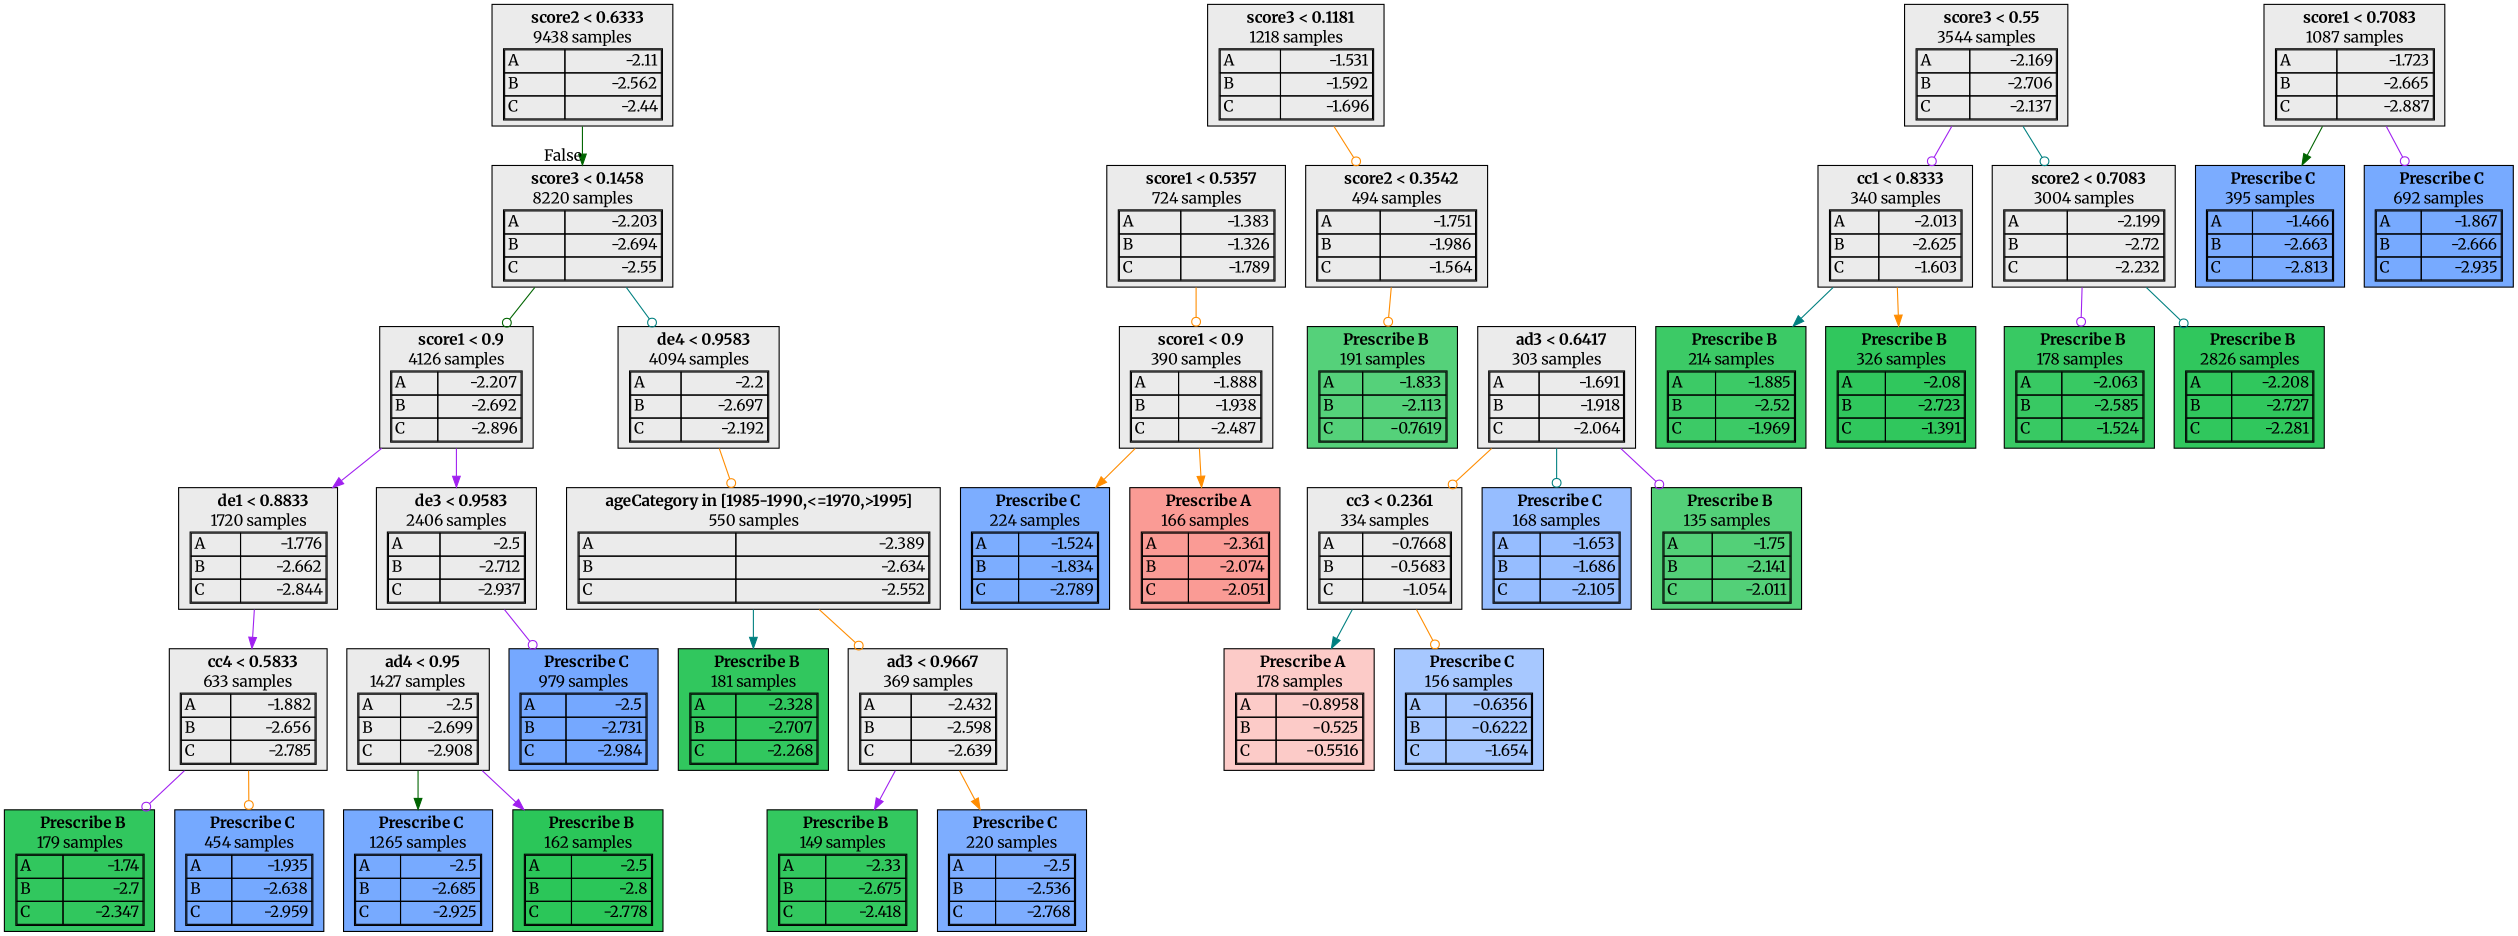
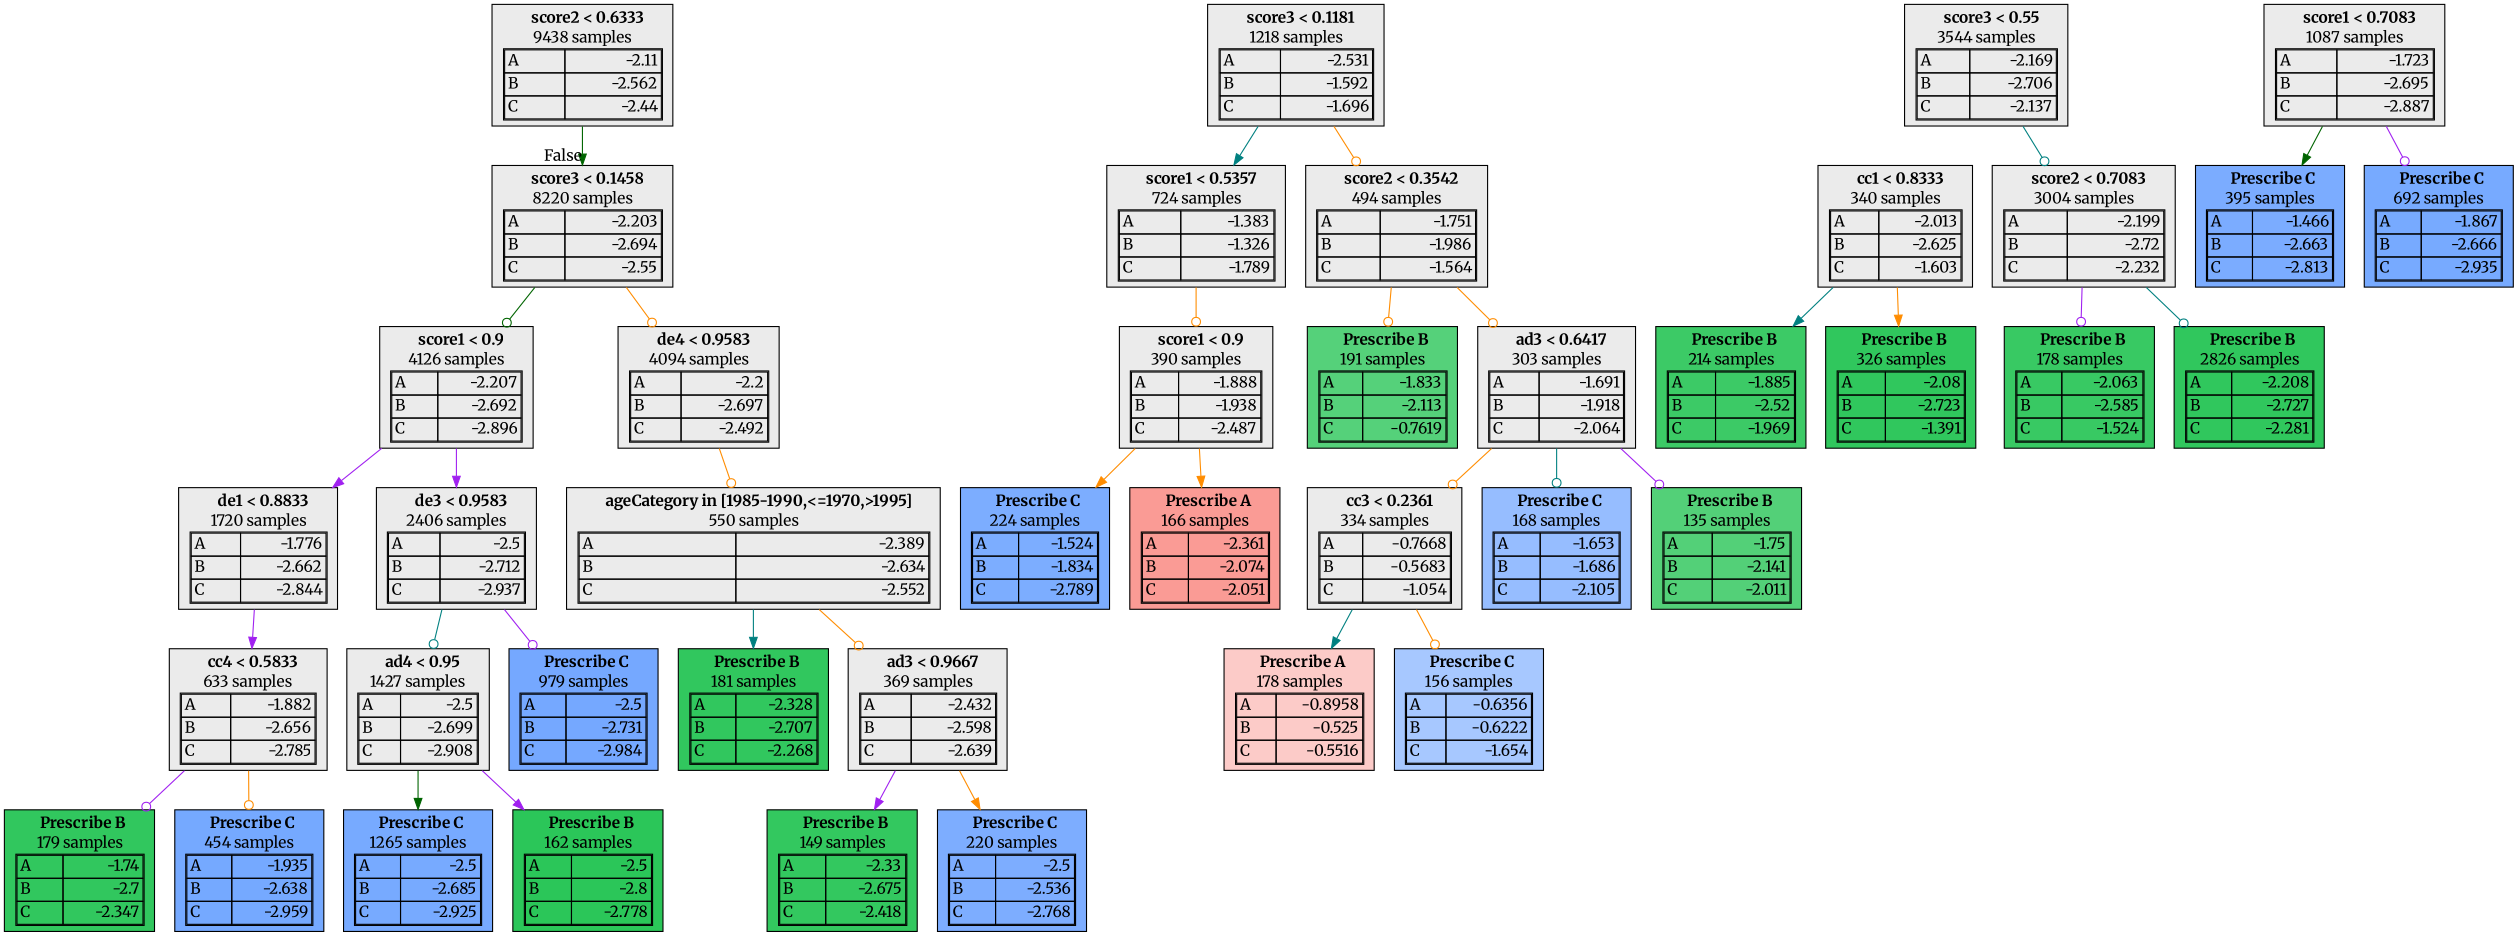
(1349, 61) -> (1348, 61)
(2406, 84) -> (2406, 84)
none -> (1249, 141)
(1943, 142) -> none
(638, 303) -> (638, 303)
none -> (1473, 304)
(742, 429) -> (741, 429)
none -> (438, 625)
